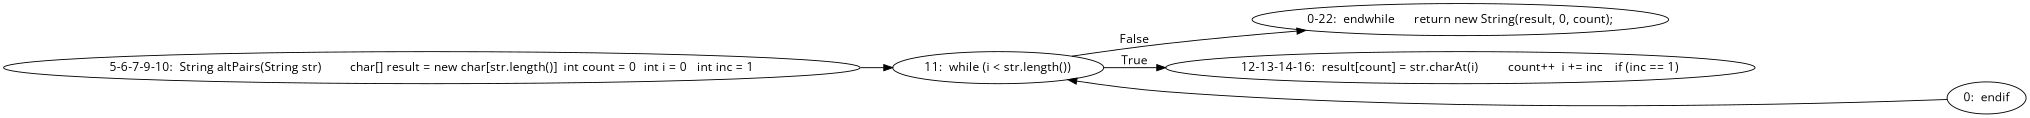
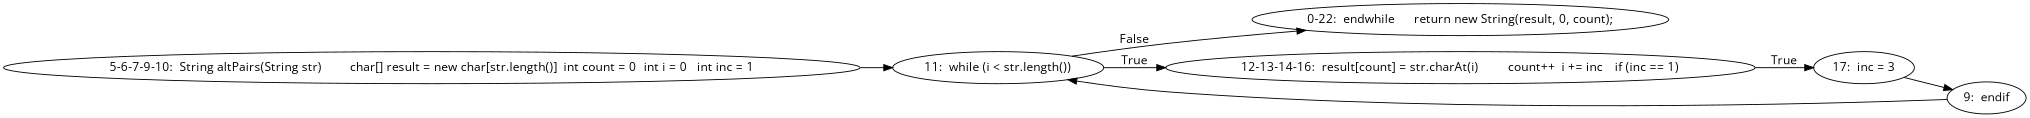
none -> (1864, 68)
(1987, 98) -> (1987, 98)
